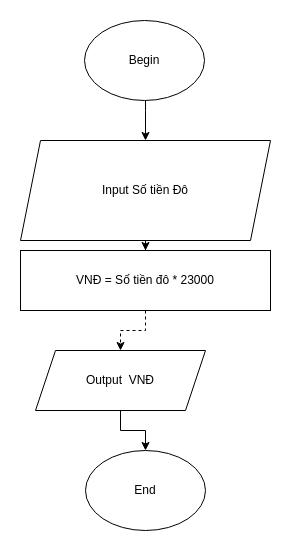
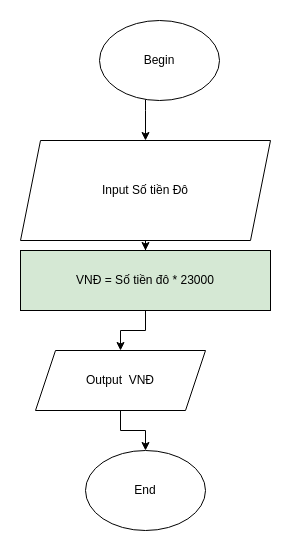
(145, 61) -> (160, 61)
(146, 281) -> (146, 281)
(137, 331) -> (137, 331)
